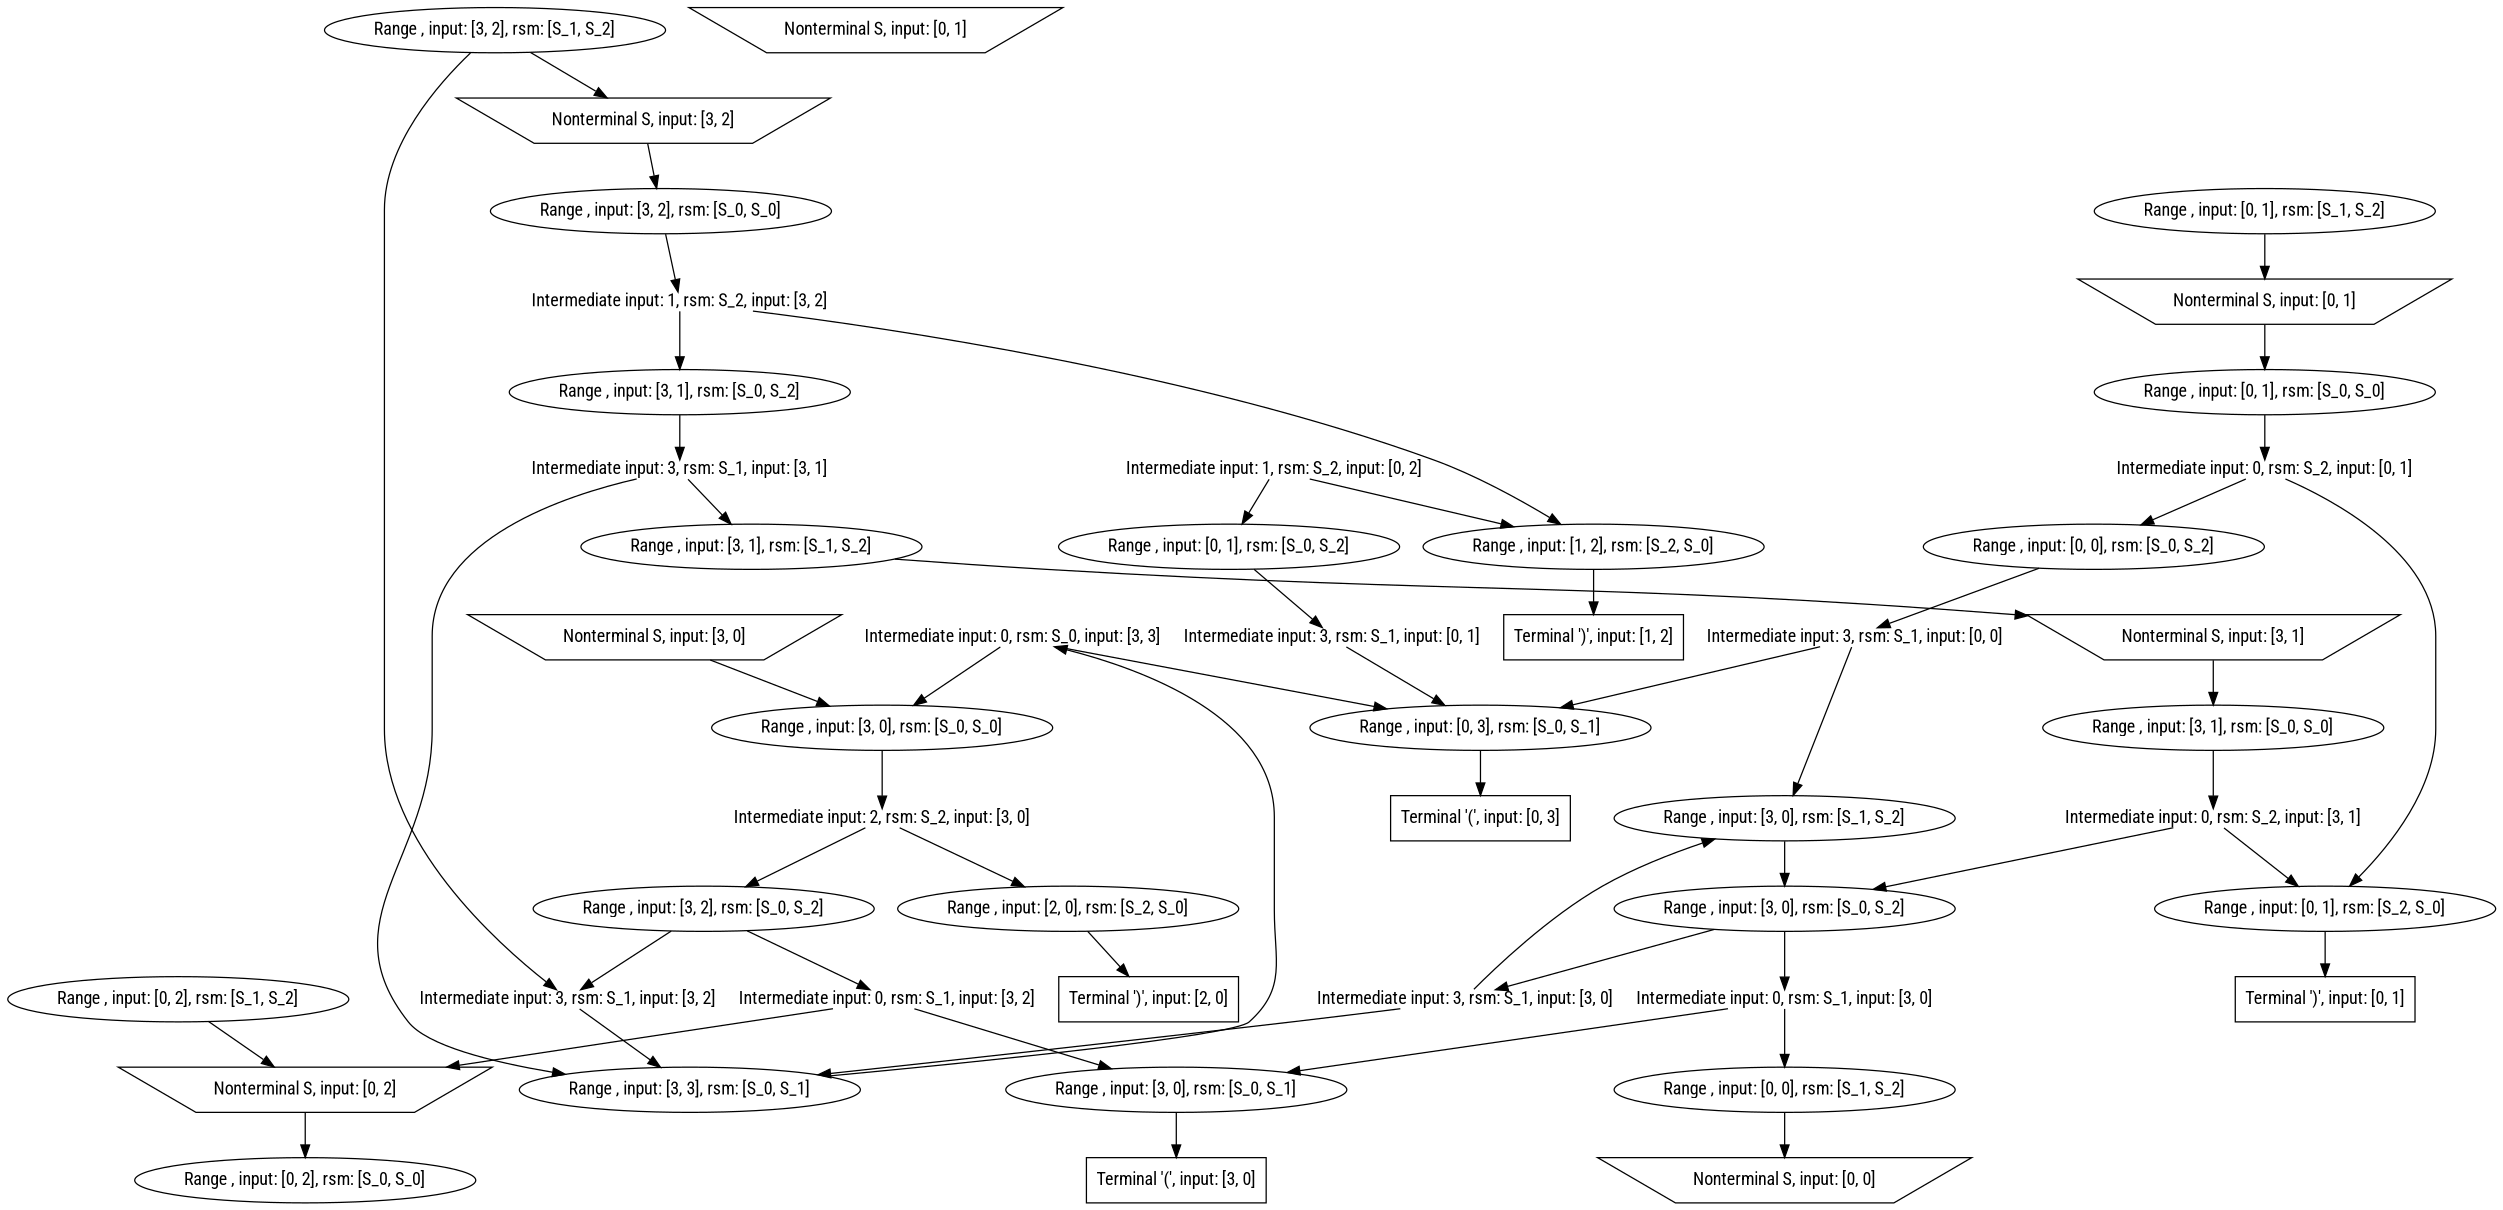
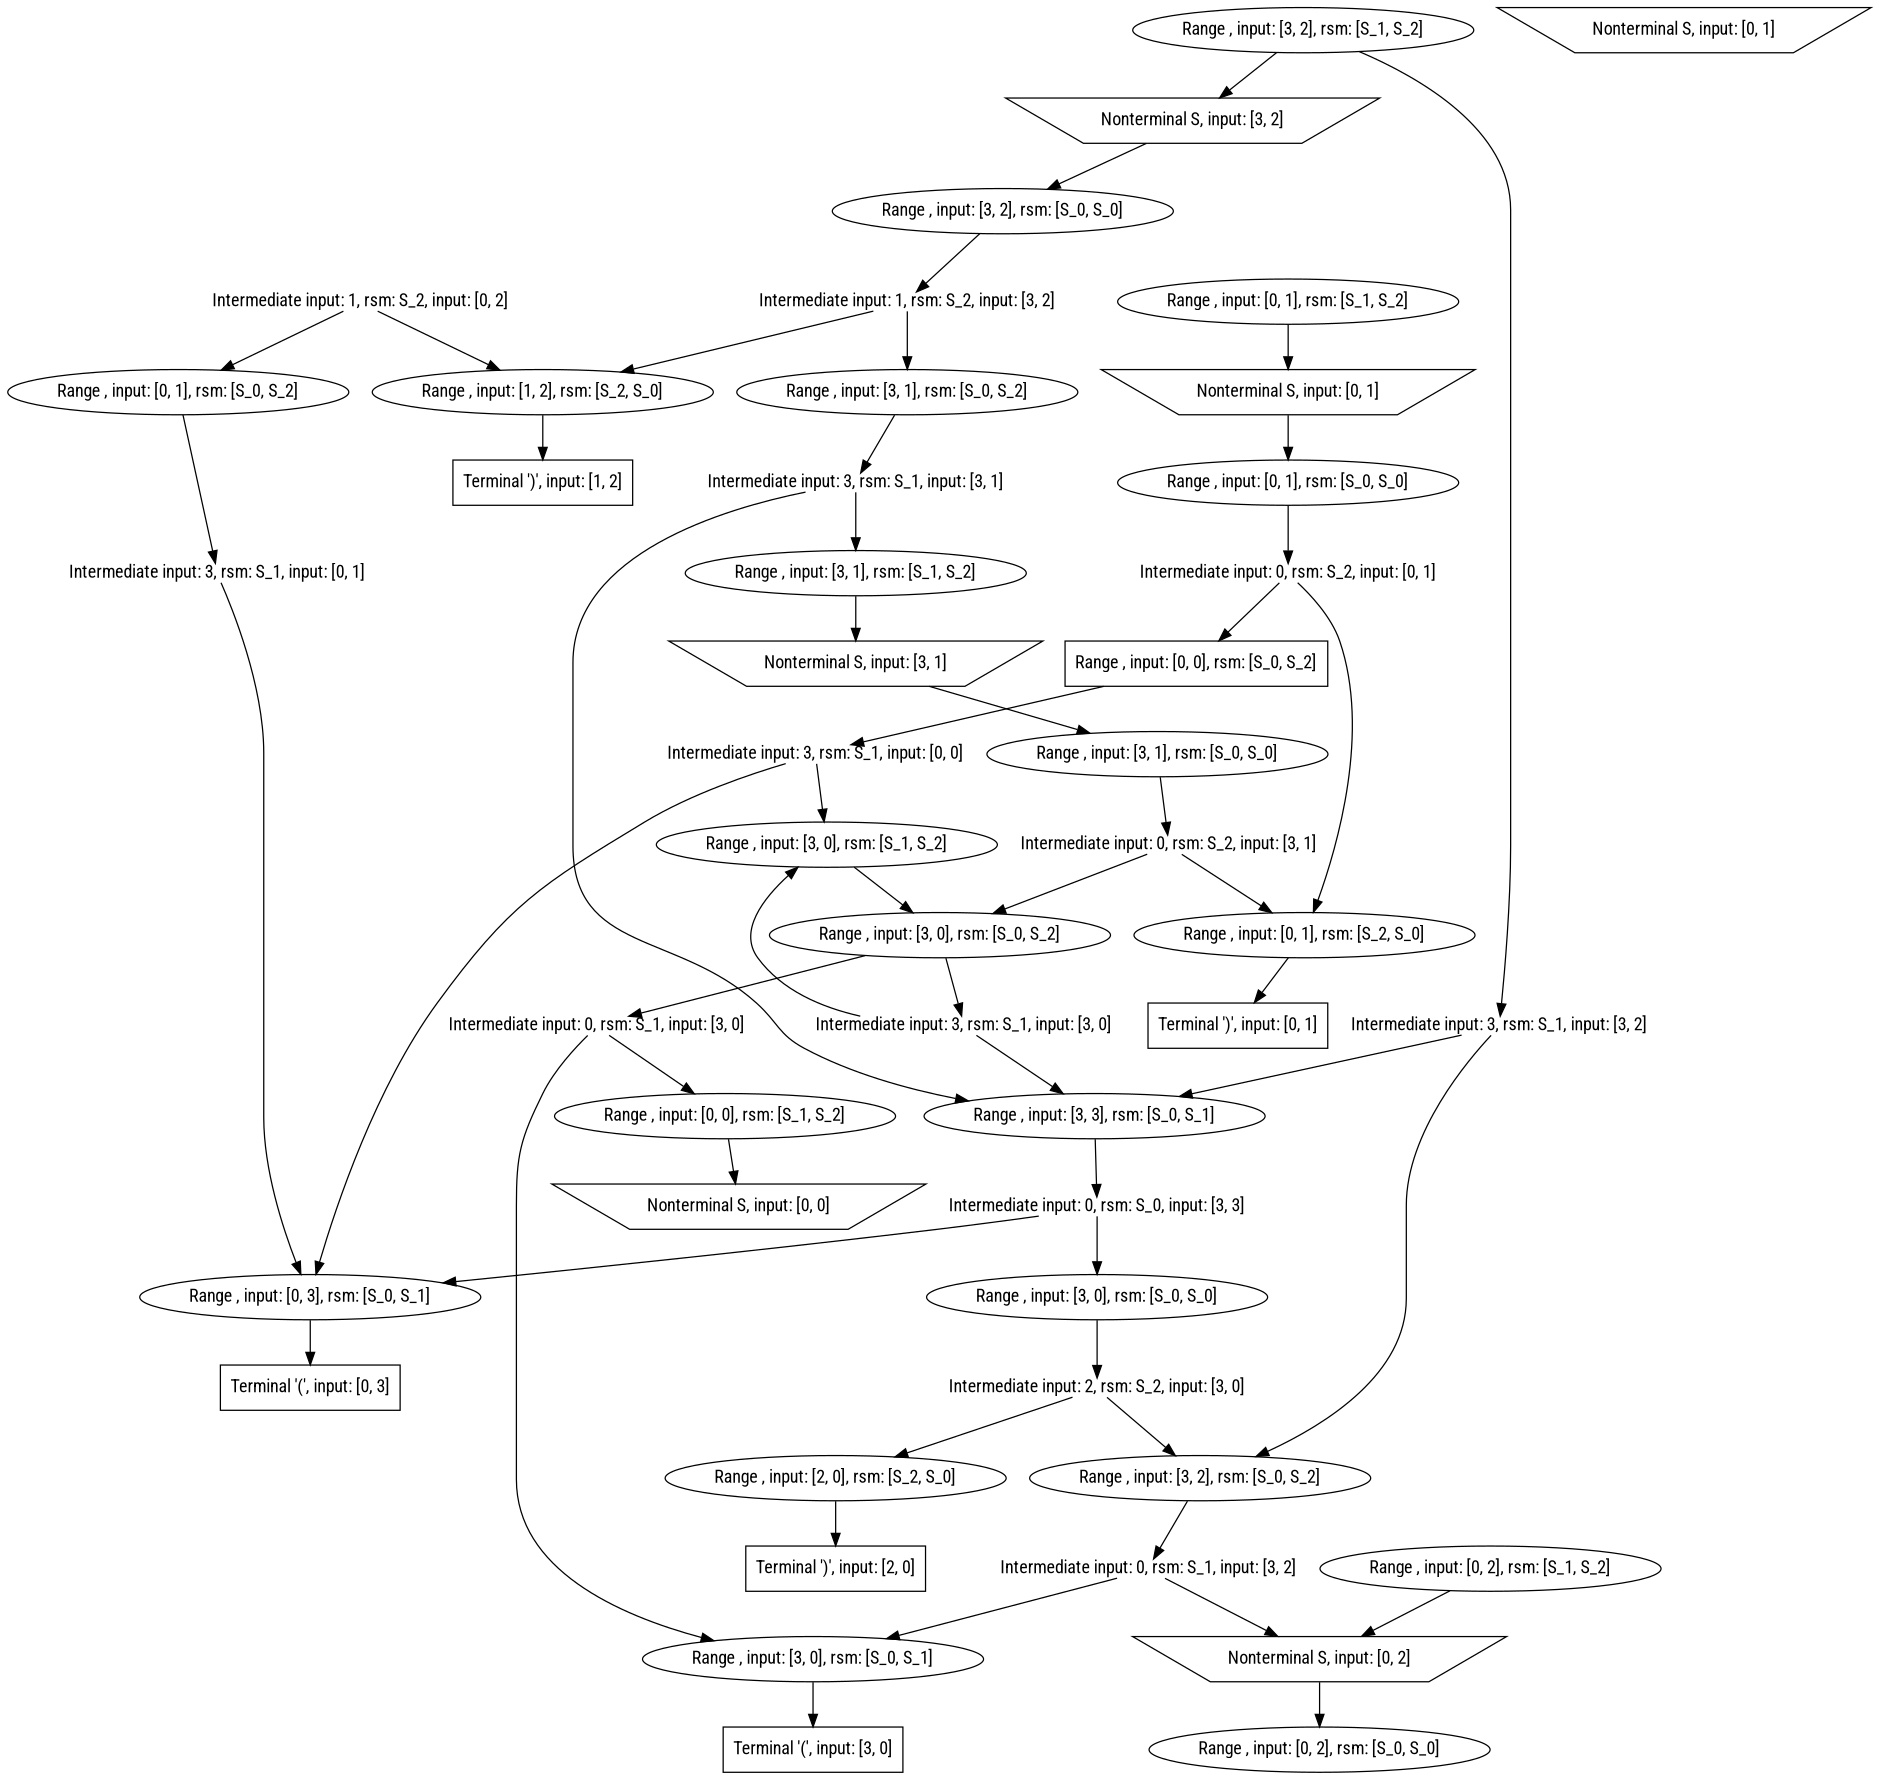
(2094, 547) -> (1196, 664)
(655, 637) -> none
(631, 957) -> (1406, 1264)
